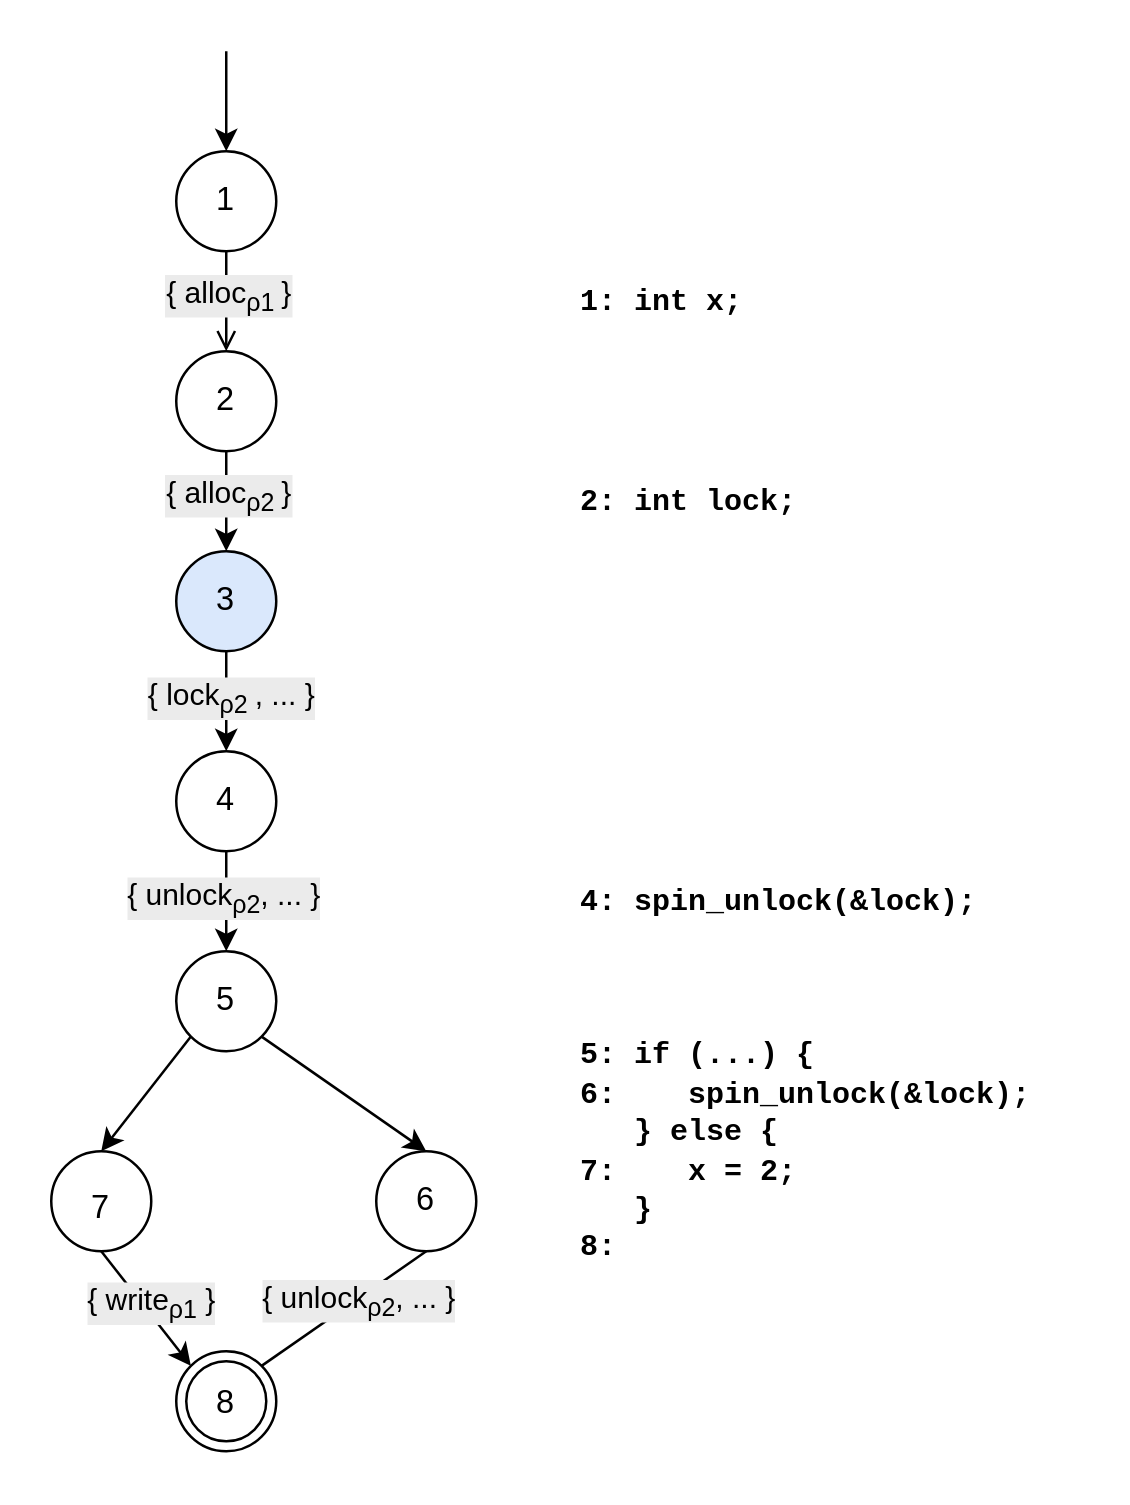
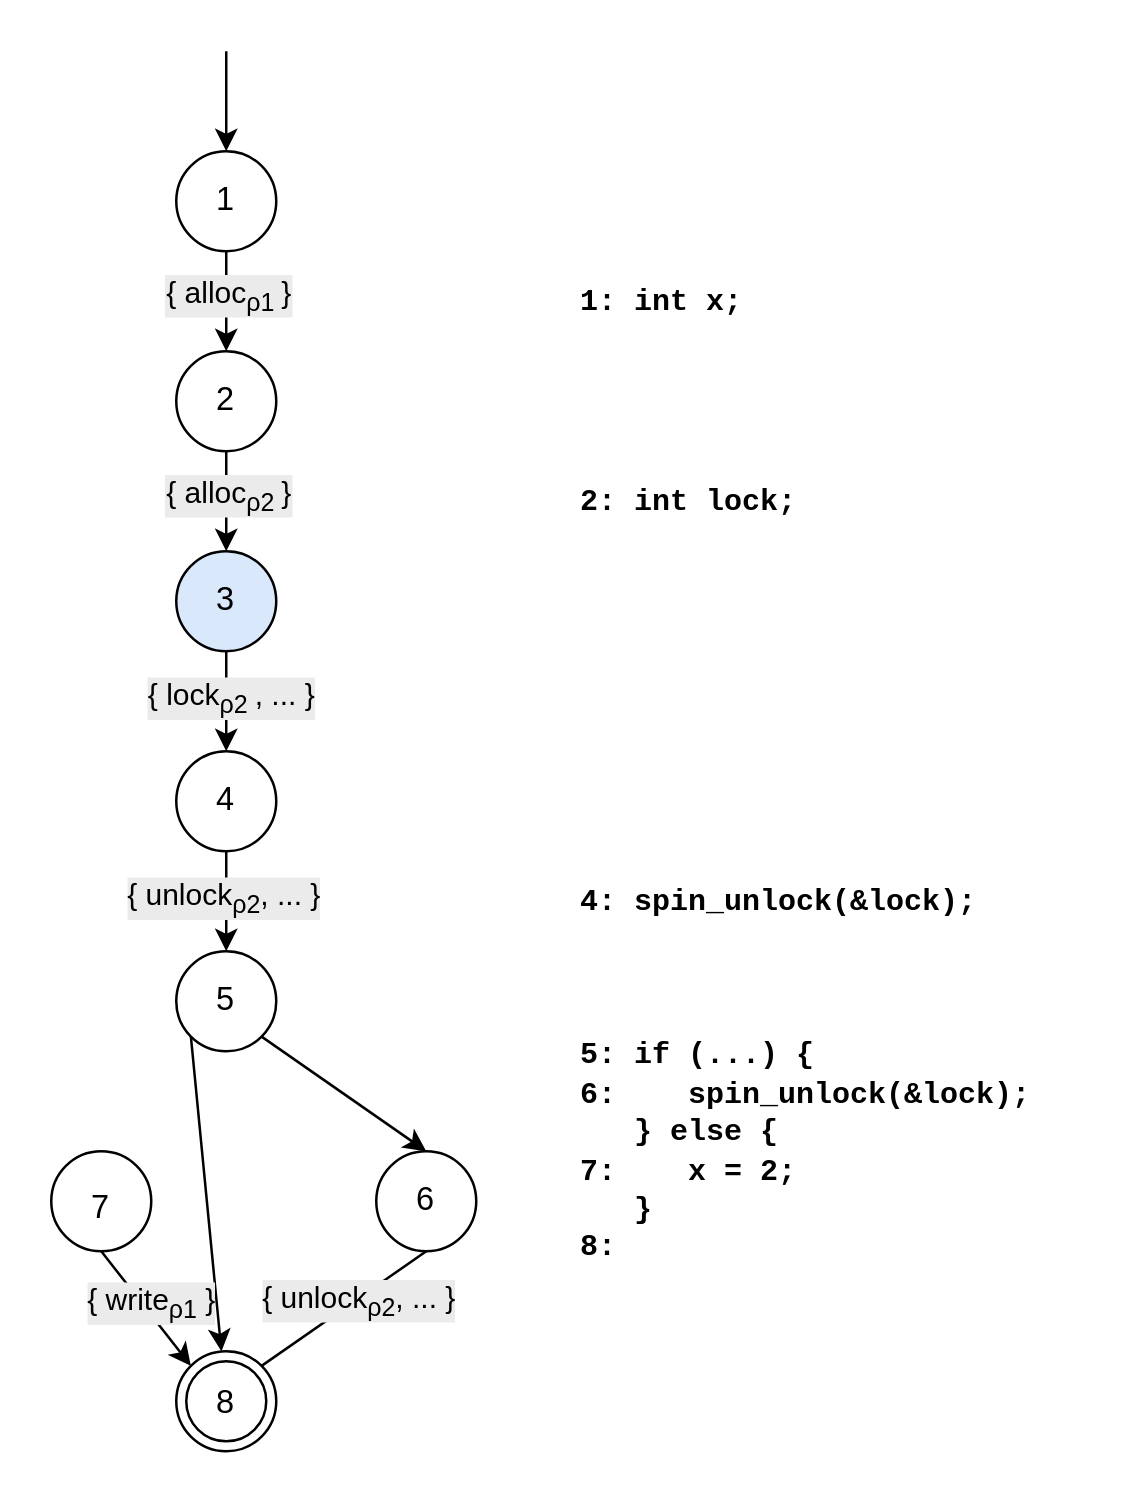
(226, 337) -> (226, 333)
(151, 1087) -> (205, 1186)
